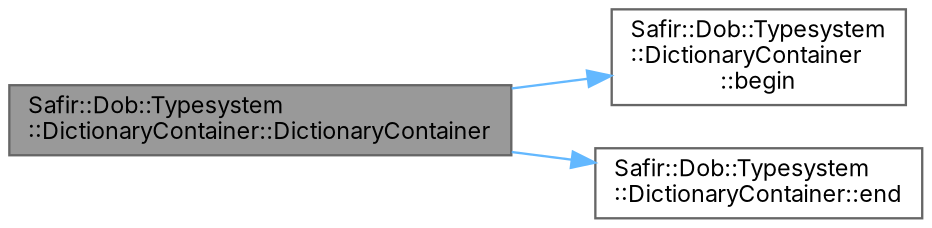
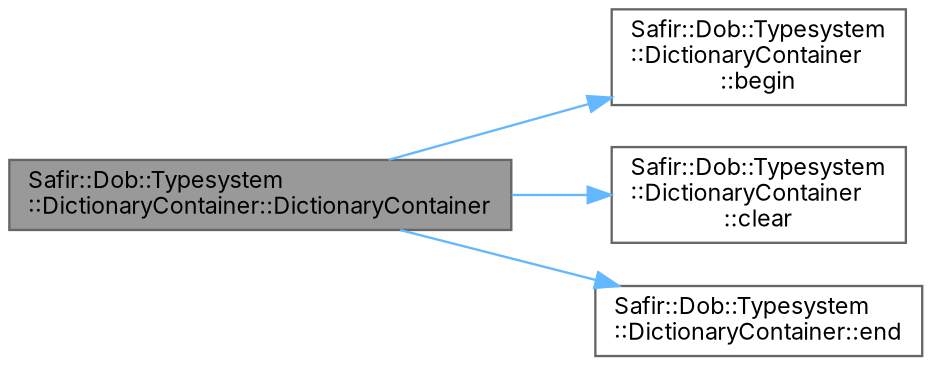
none -> (759, 195)
